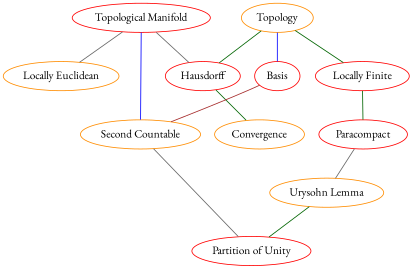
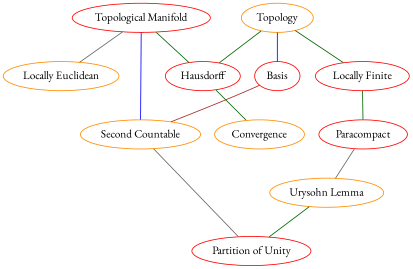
(173, 47) -> (173, 47)
